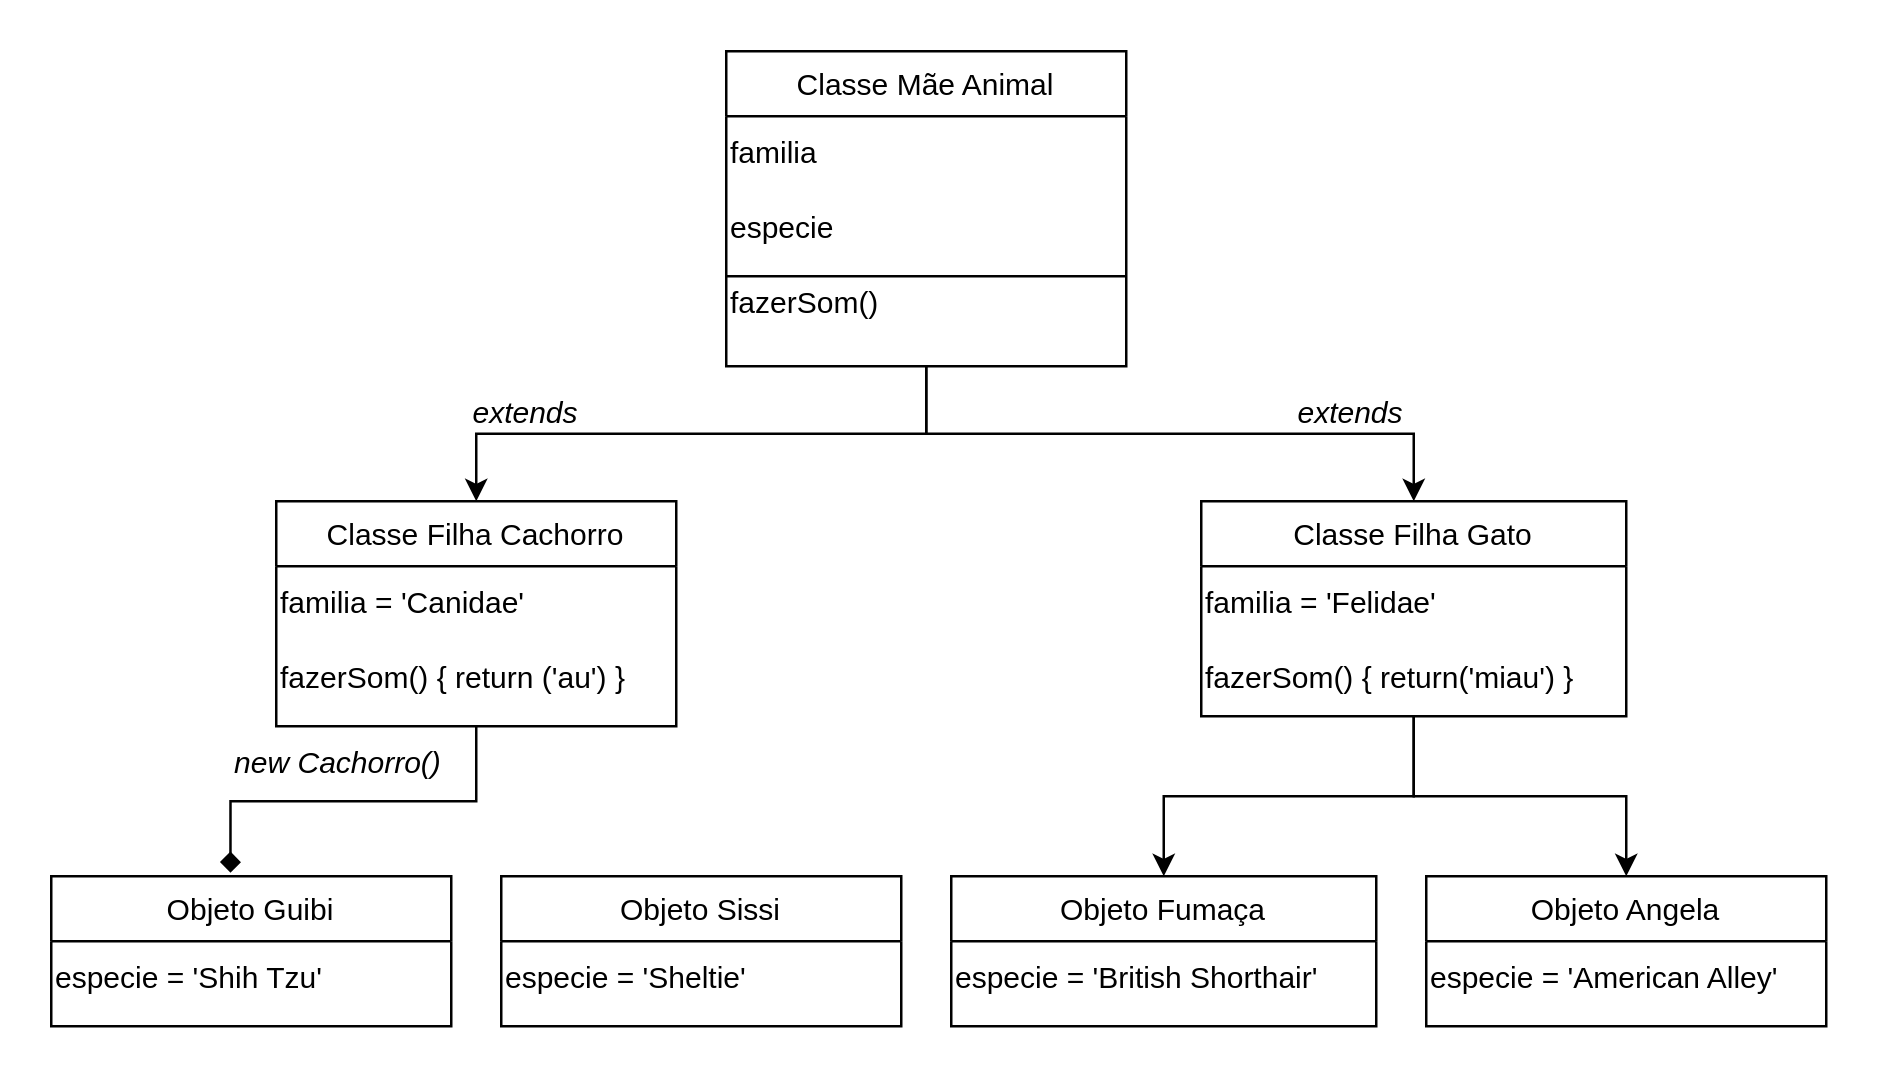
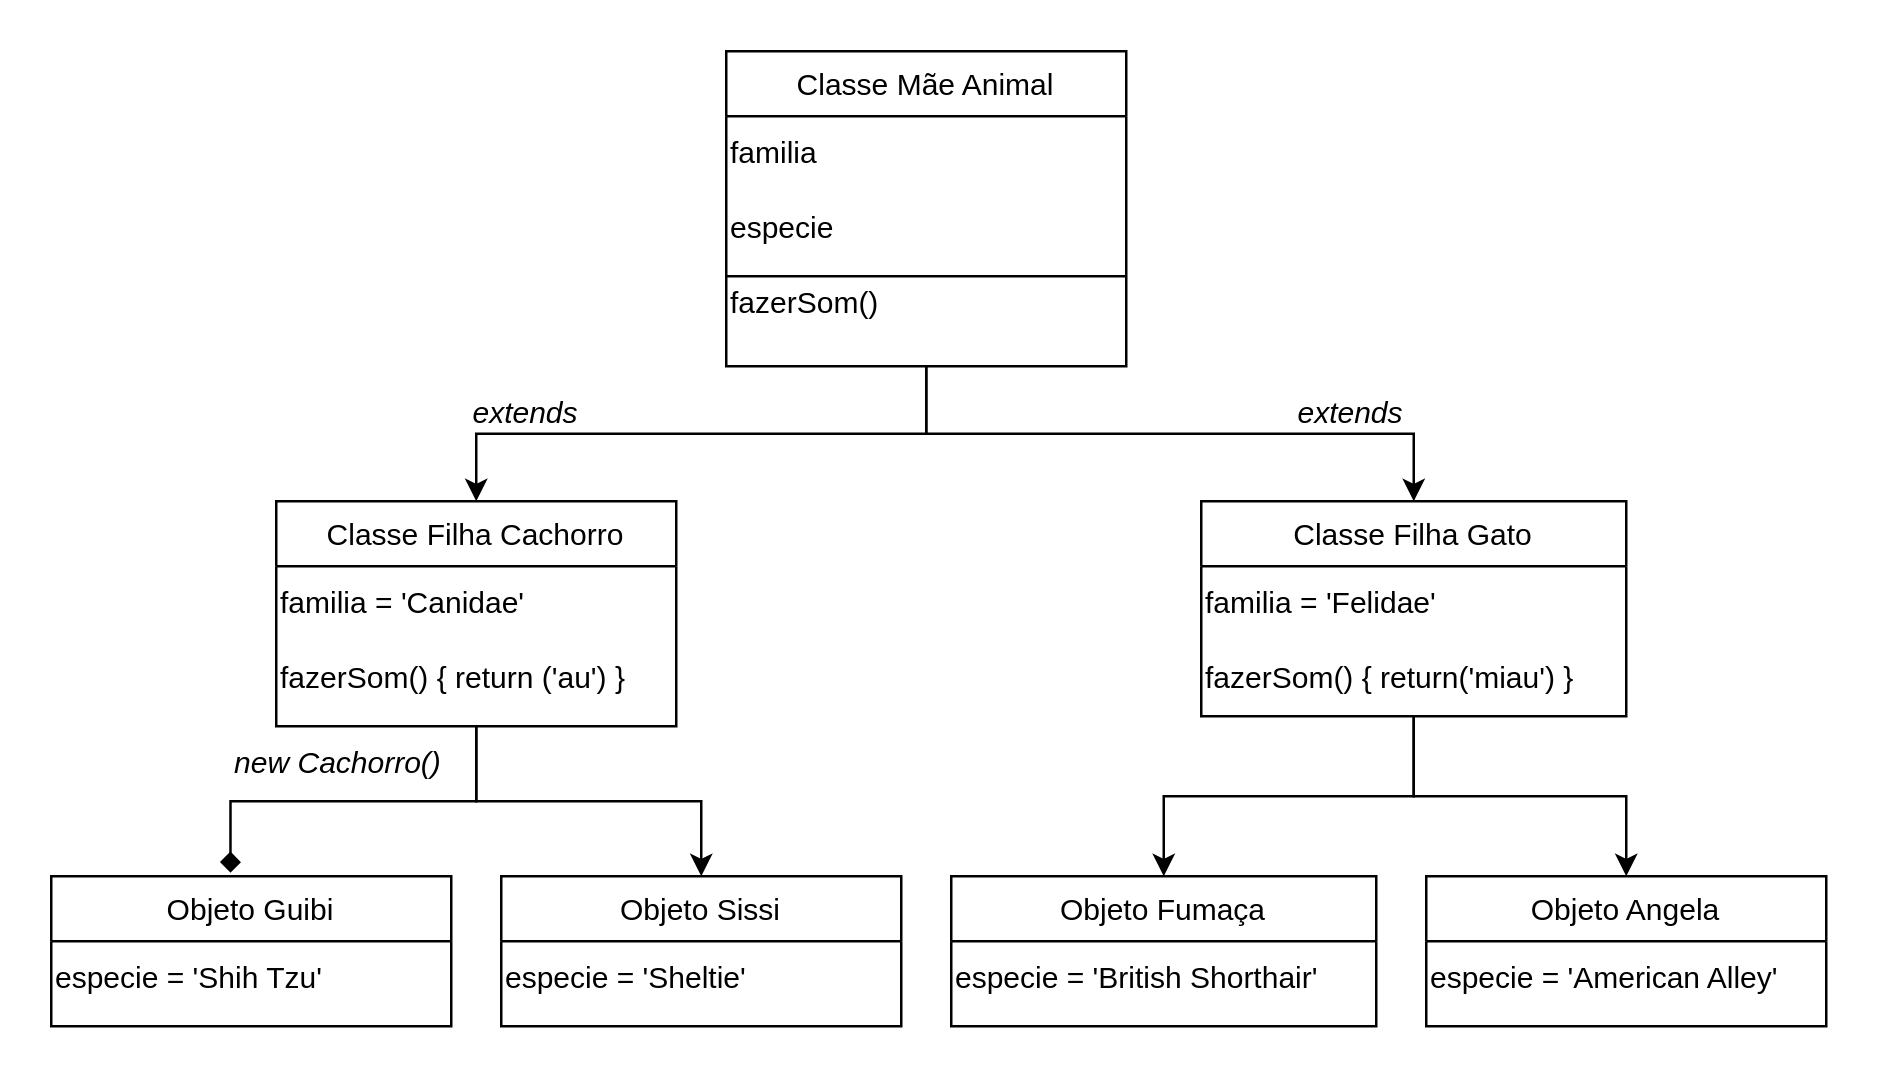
none -> (620, 801)
